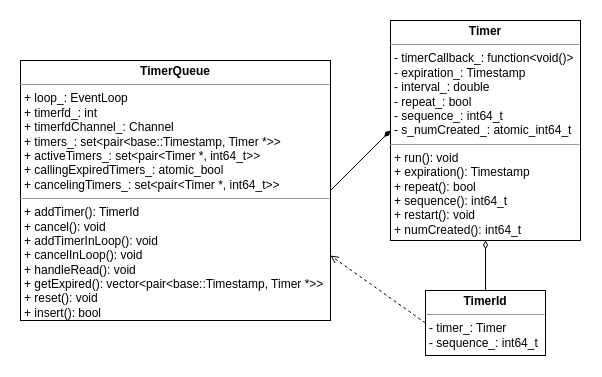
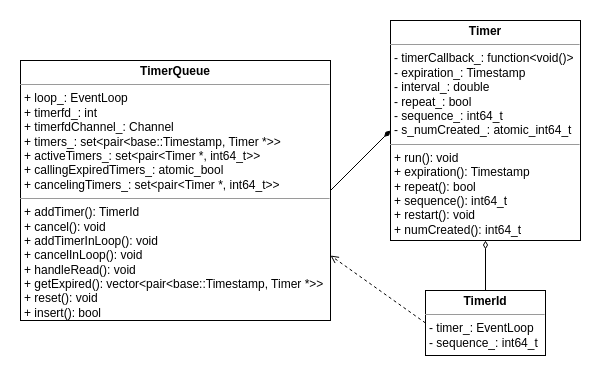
(486, 312) -> (486, 312)
